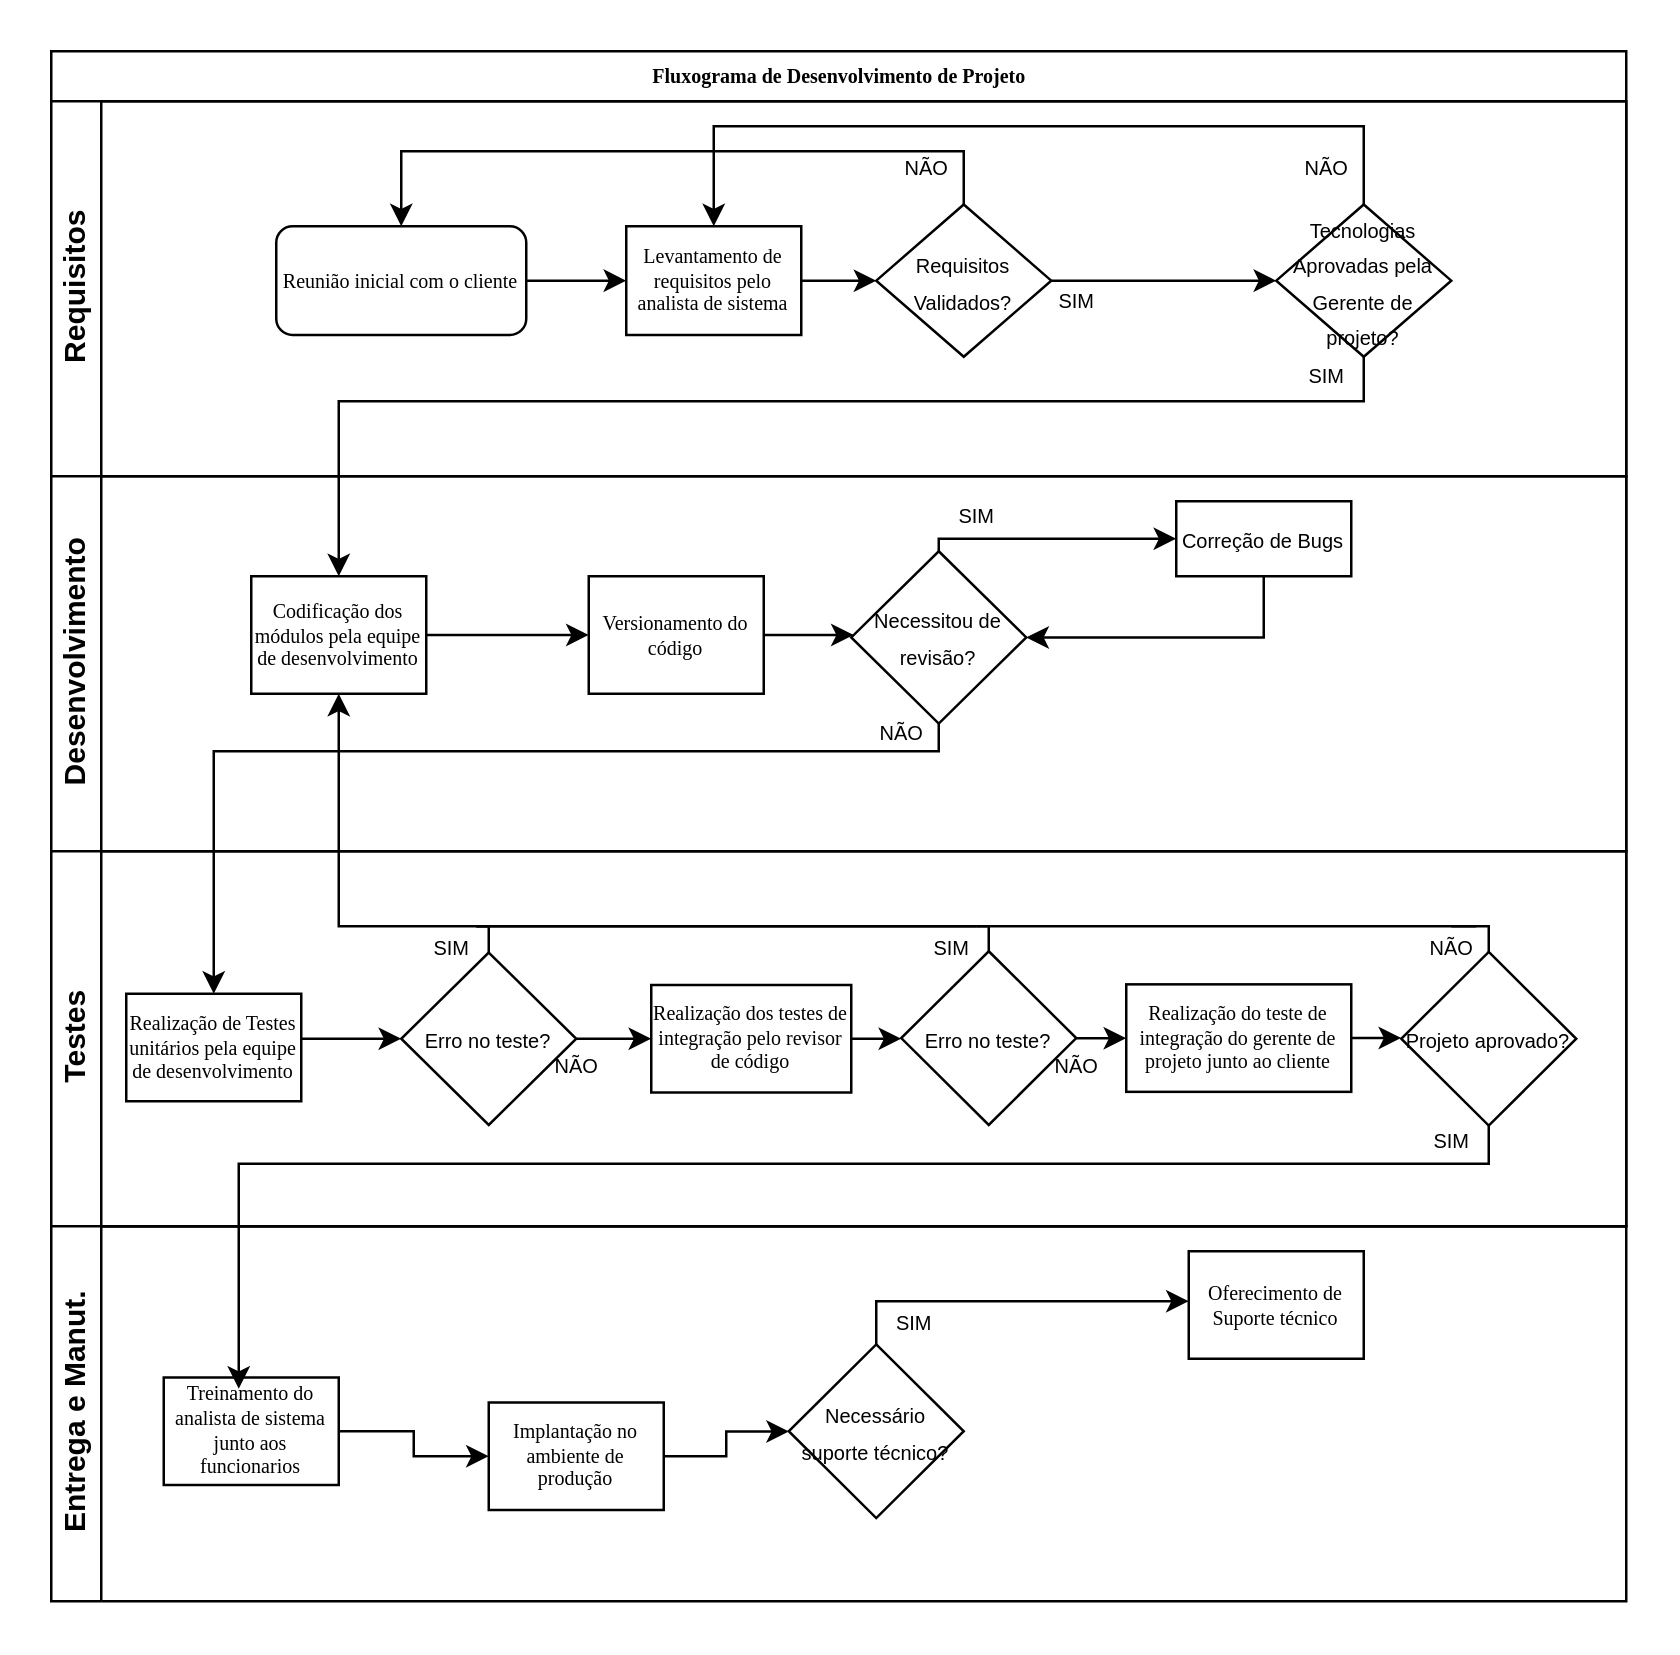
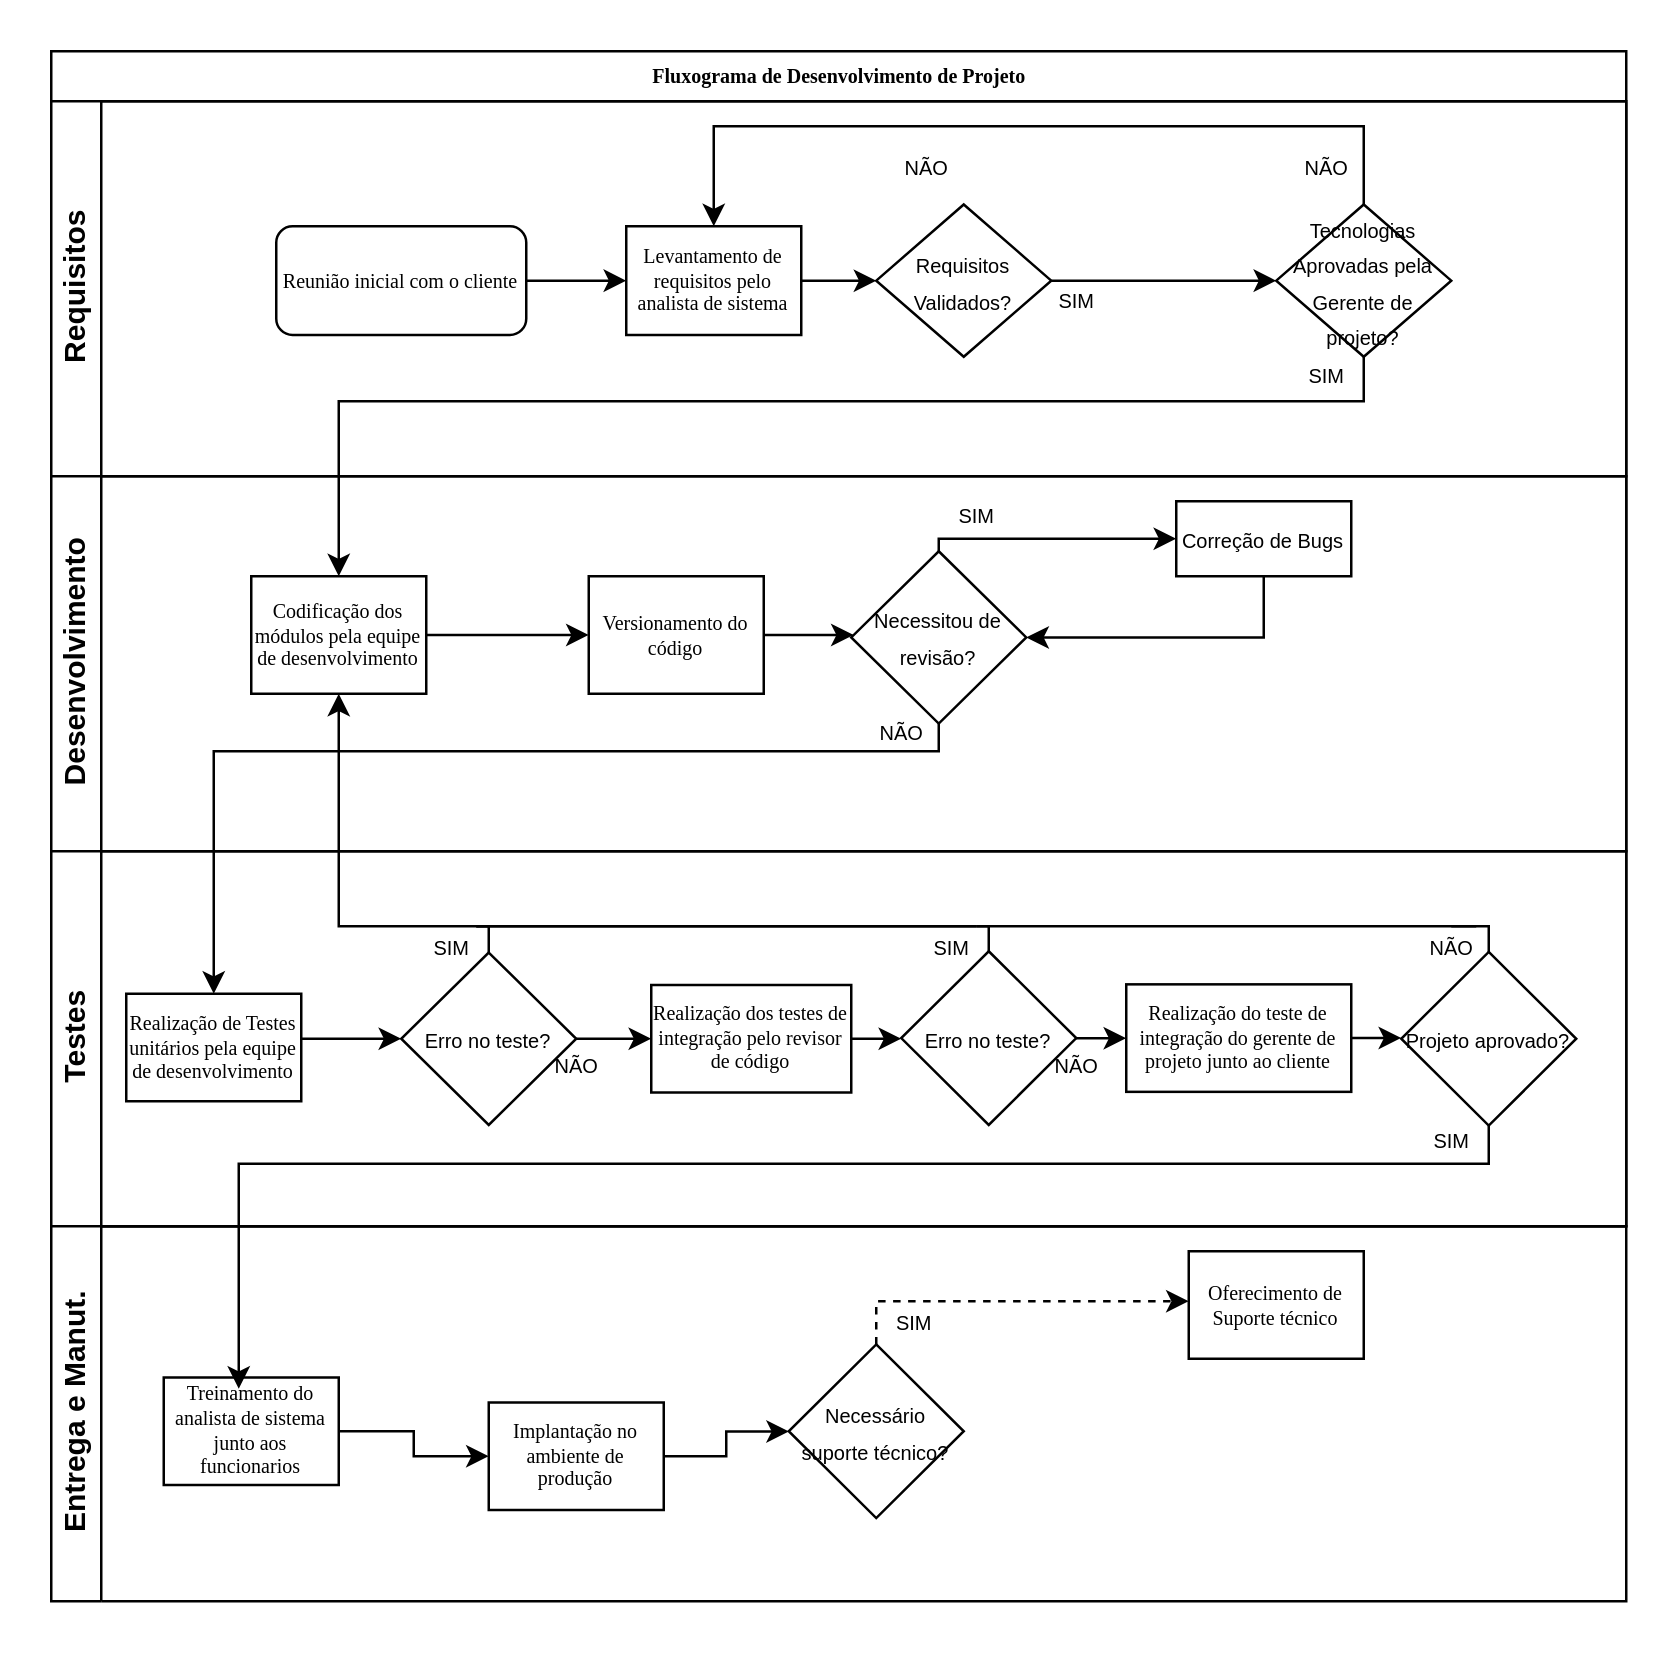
(525, 151) -> none
(999, 1301) -> (999, 1301)
